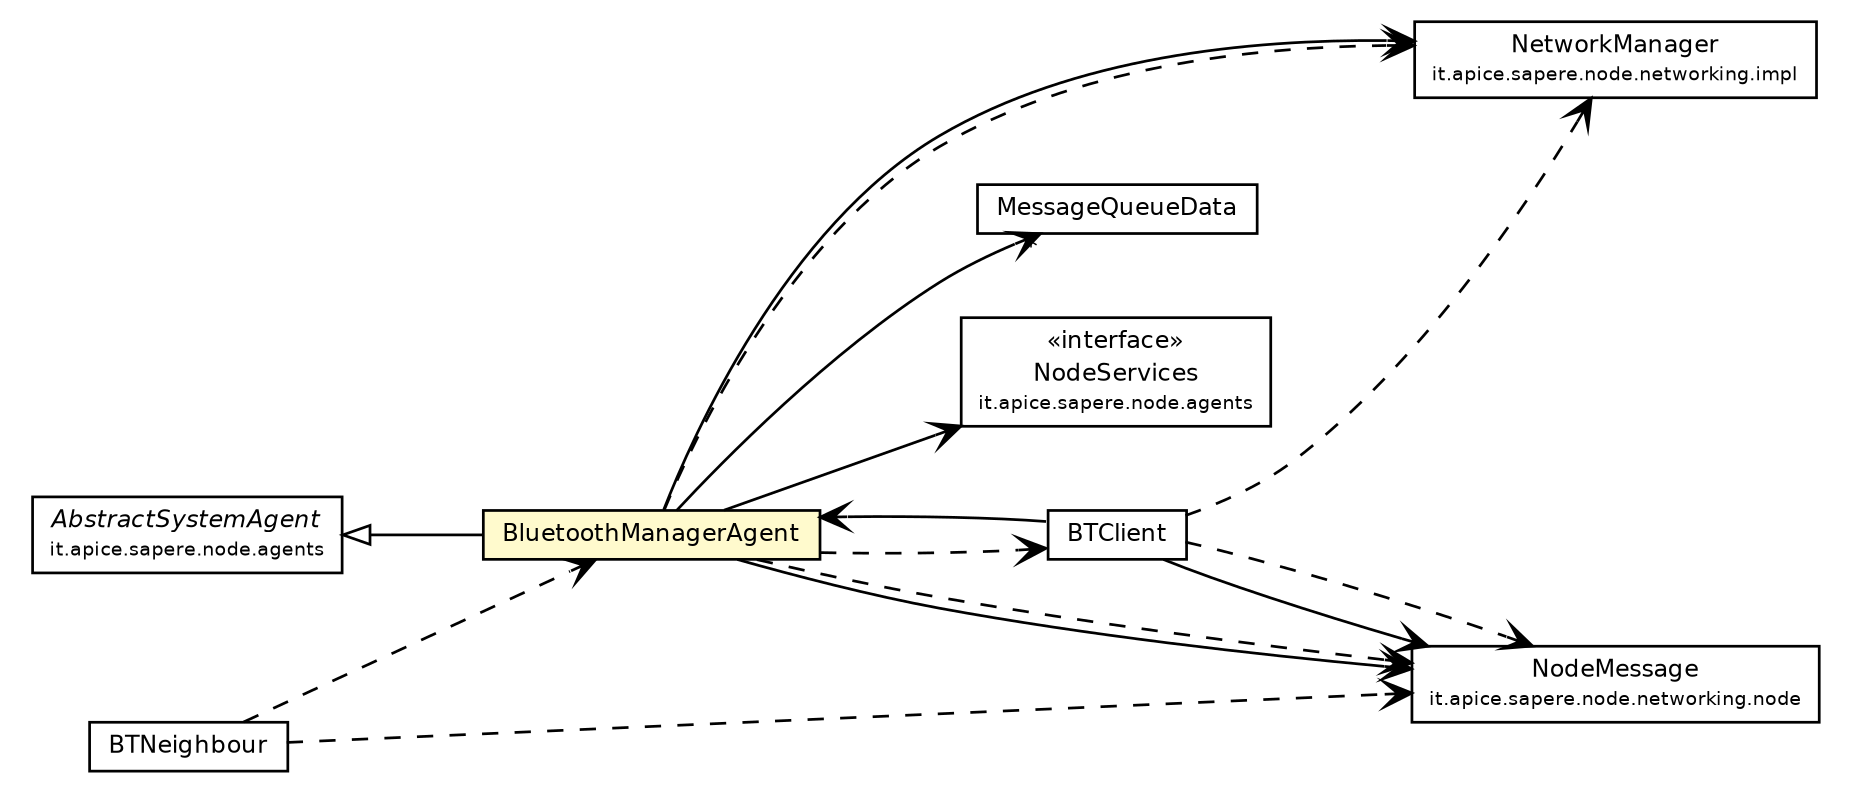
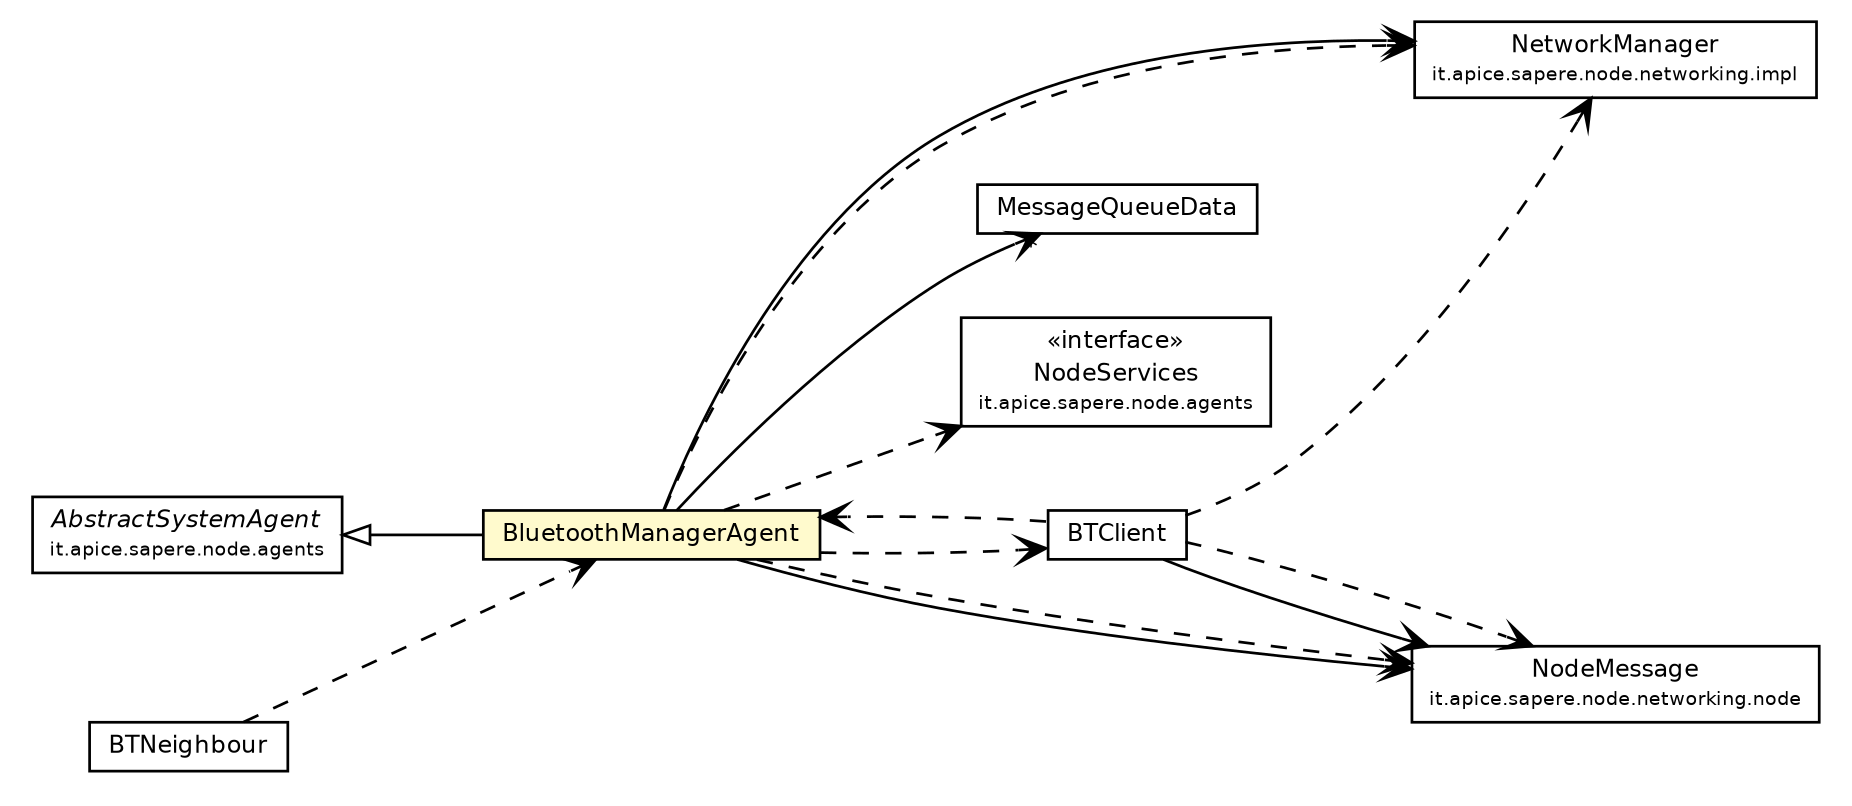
(830, 473) -> (830, 473)
(947, 517) -> (947, 517)
(835, 718) -> none
